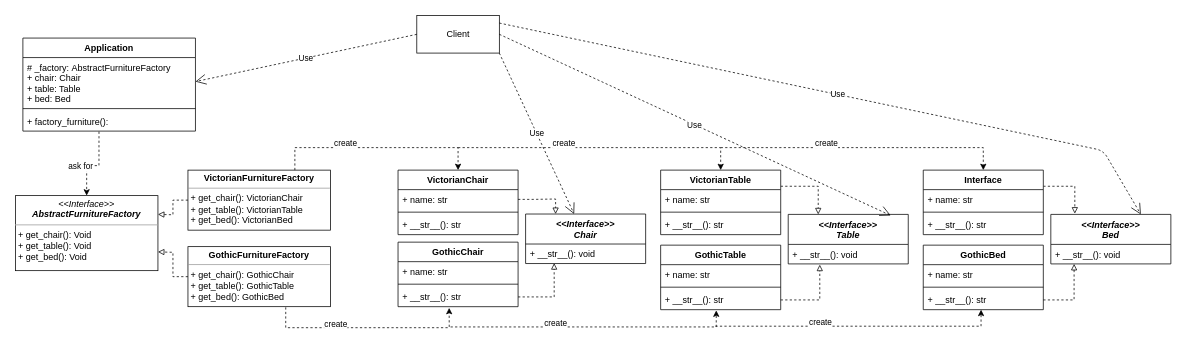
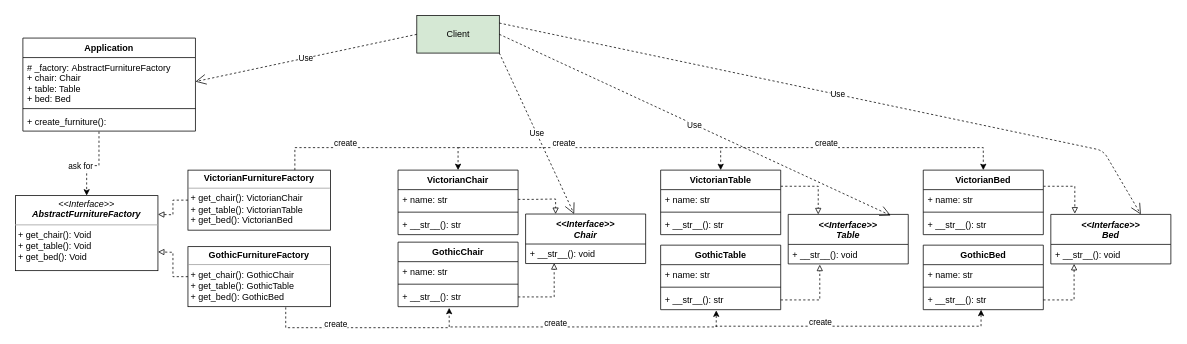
(458, 34) -> (458, 34)
(79, 122) -> (76, 122)
(983, 180) -> (983, 180)
